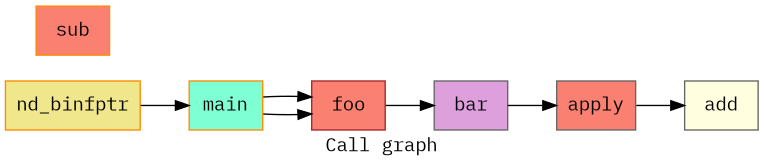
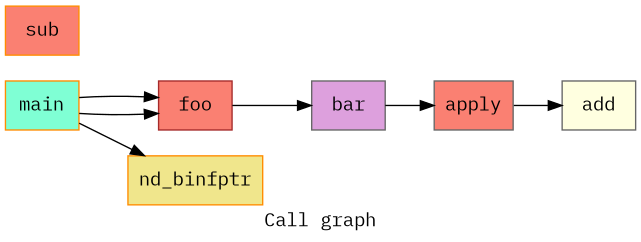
(158, 105) -> (106, 136)
